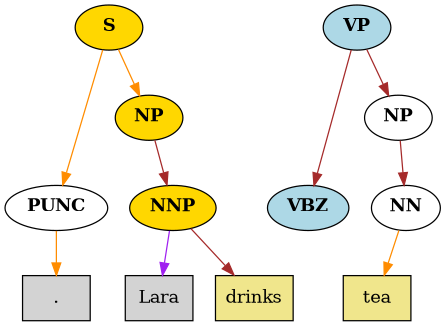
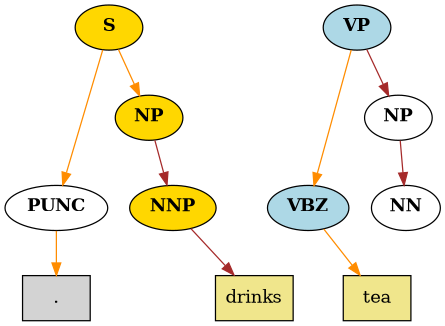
(334, 112) -> (334, 112)
(394, 247) -> (338, 247)
(159, 298) -> none
